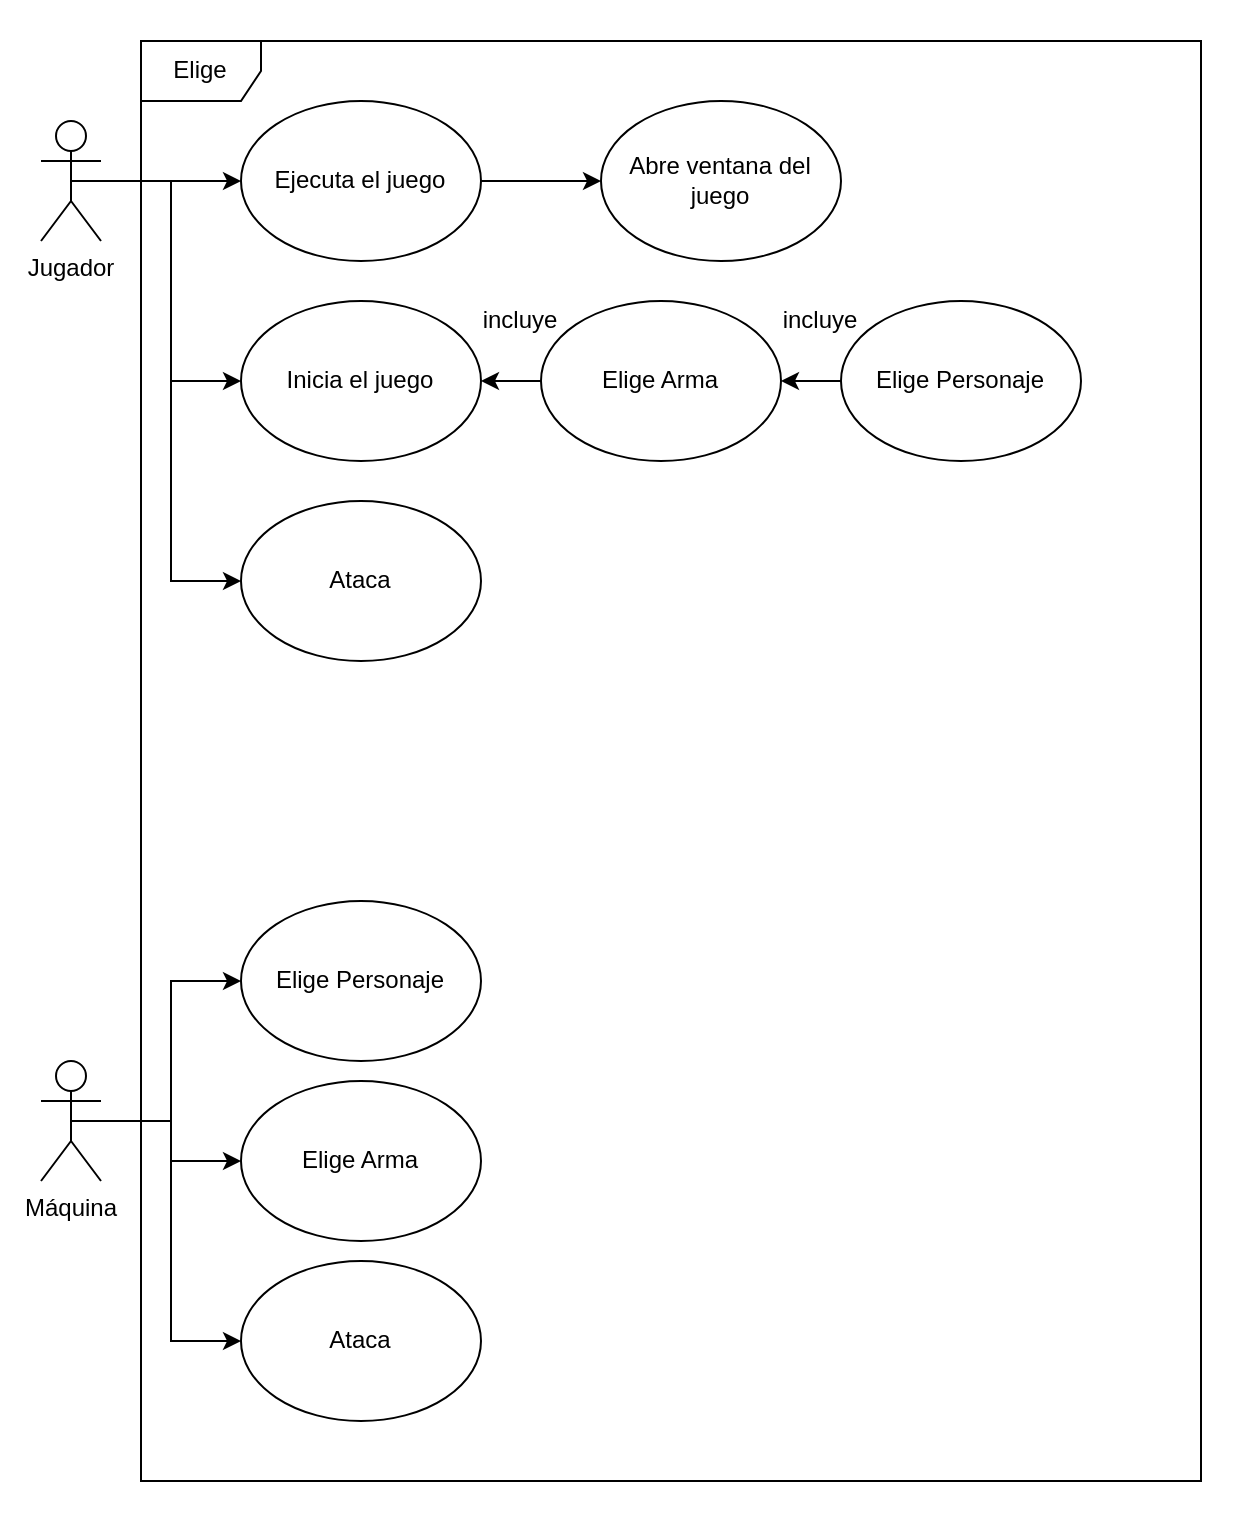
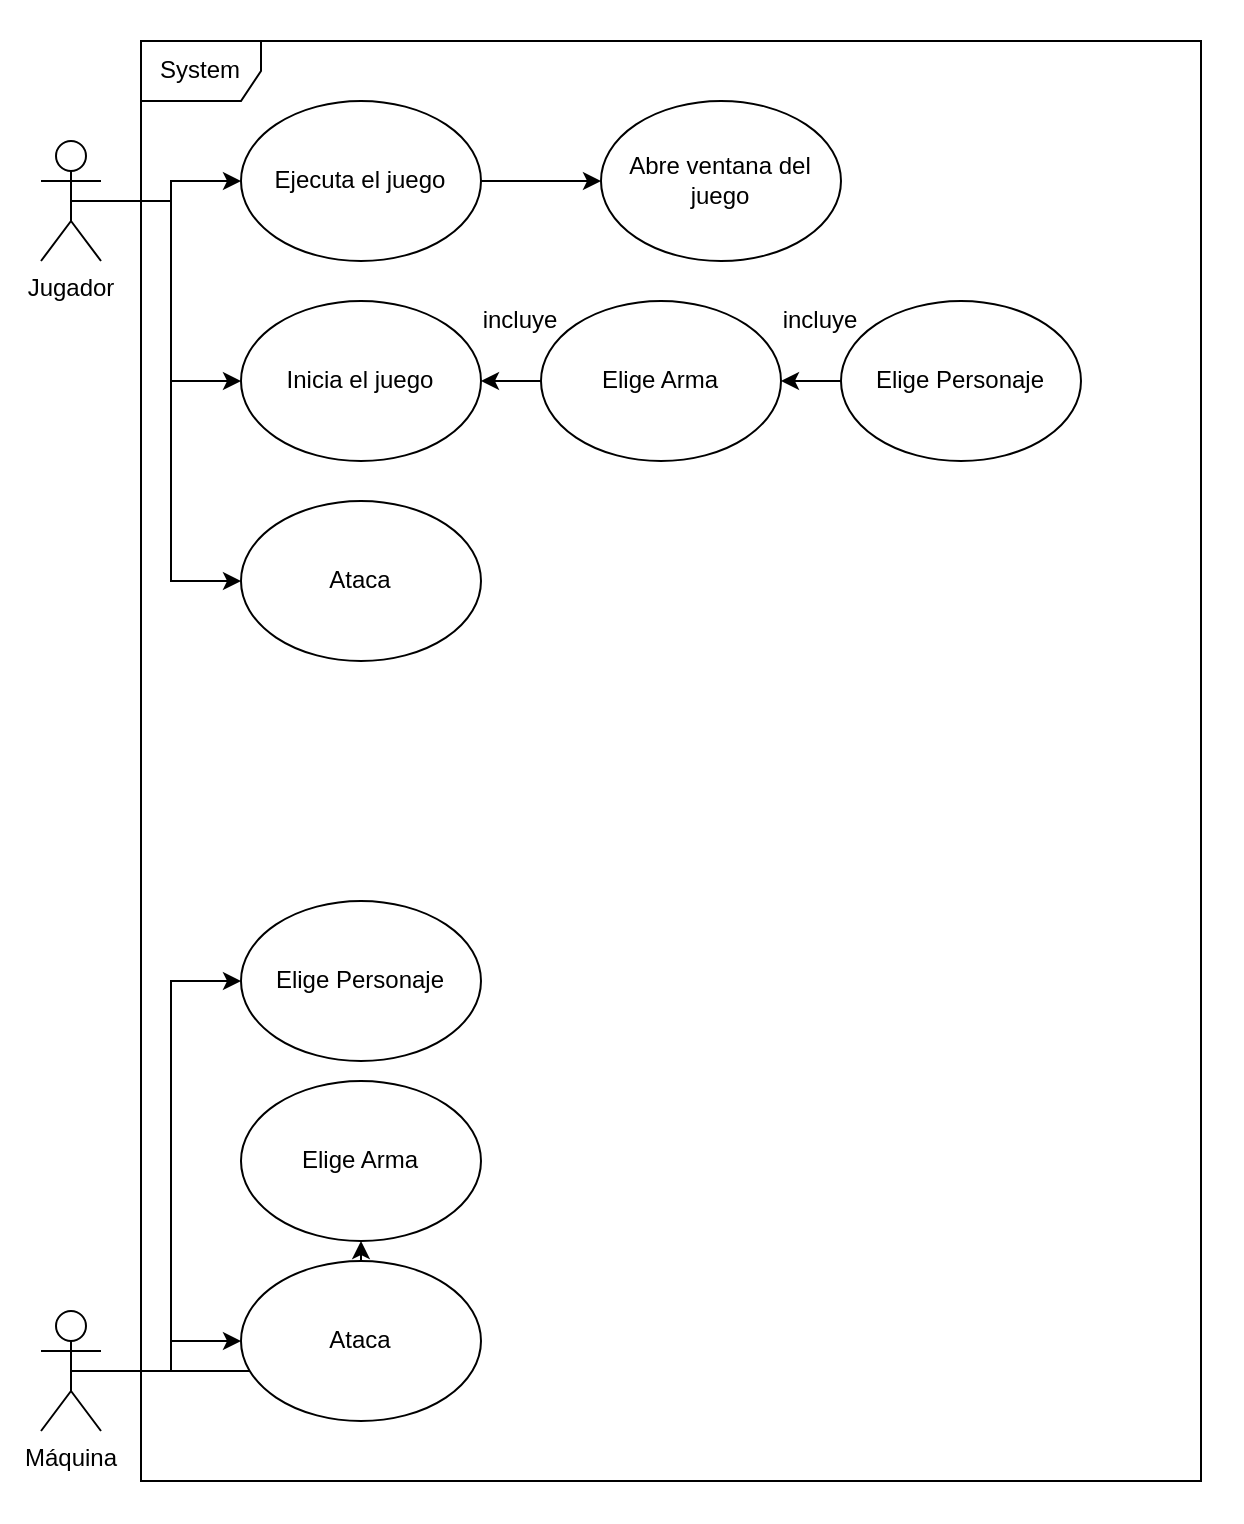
(201, 71) -> (201, 71)
(71, 181) -> (71, 201)
(71, 1121) -> (71, 1371)
